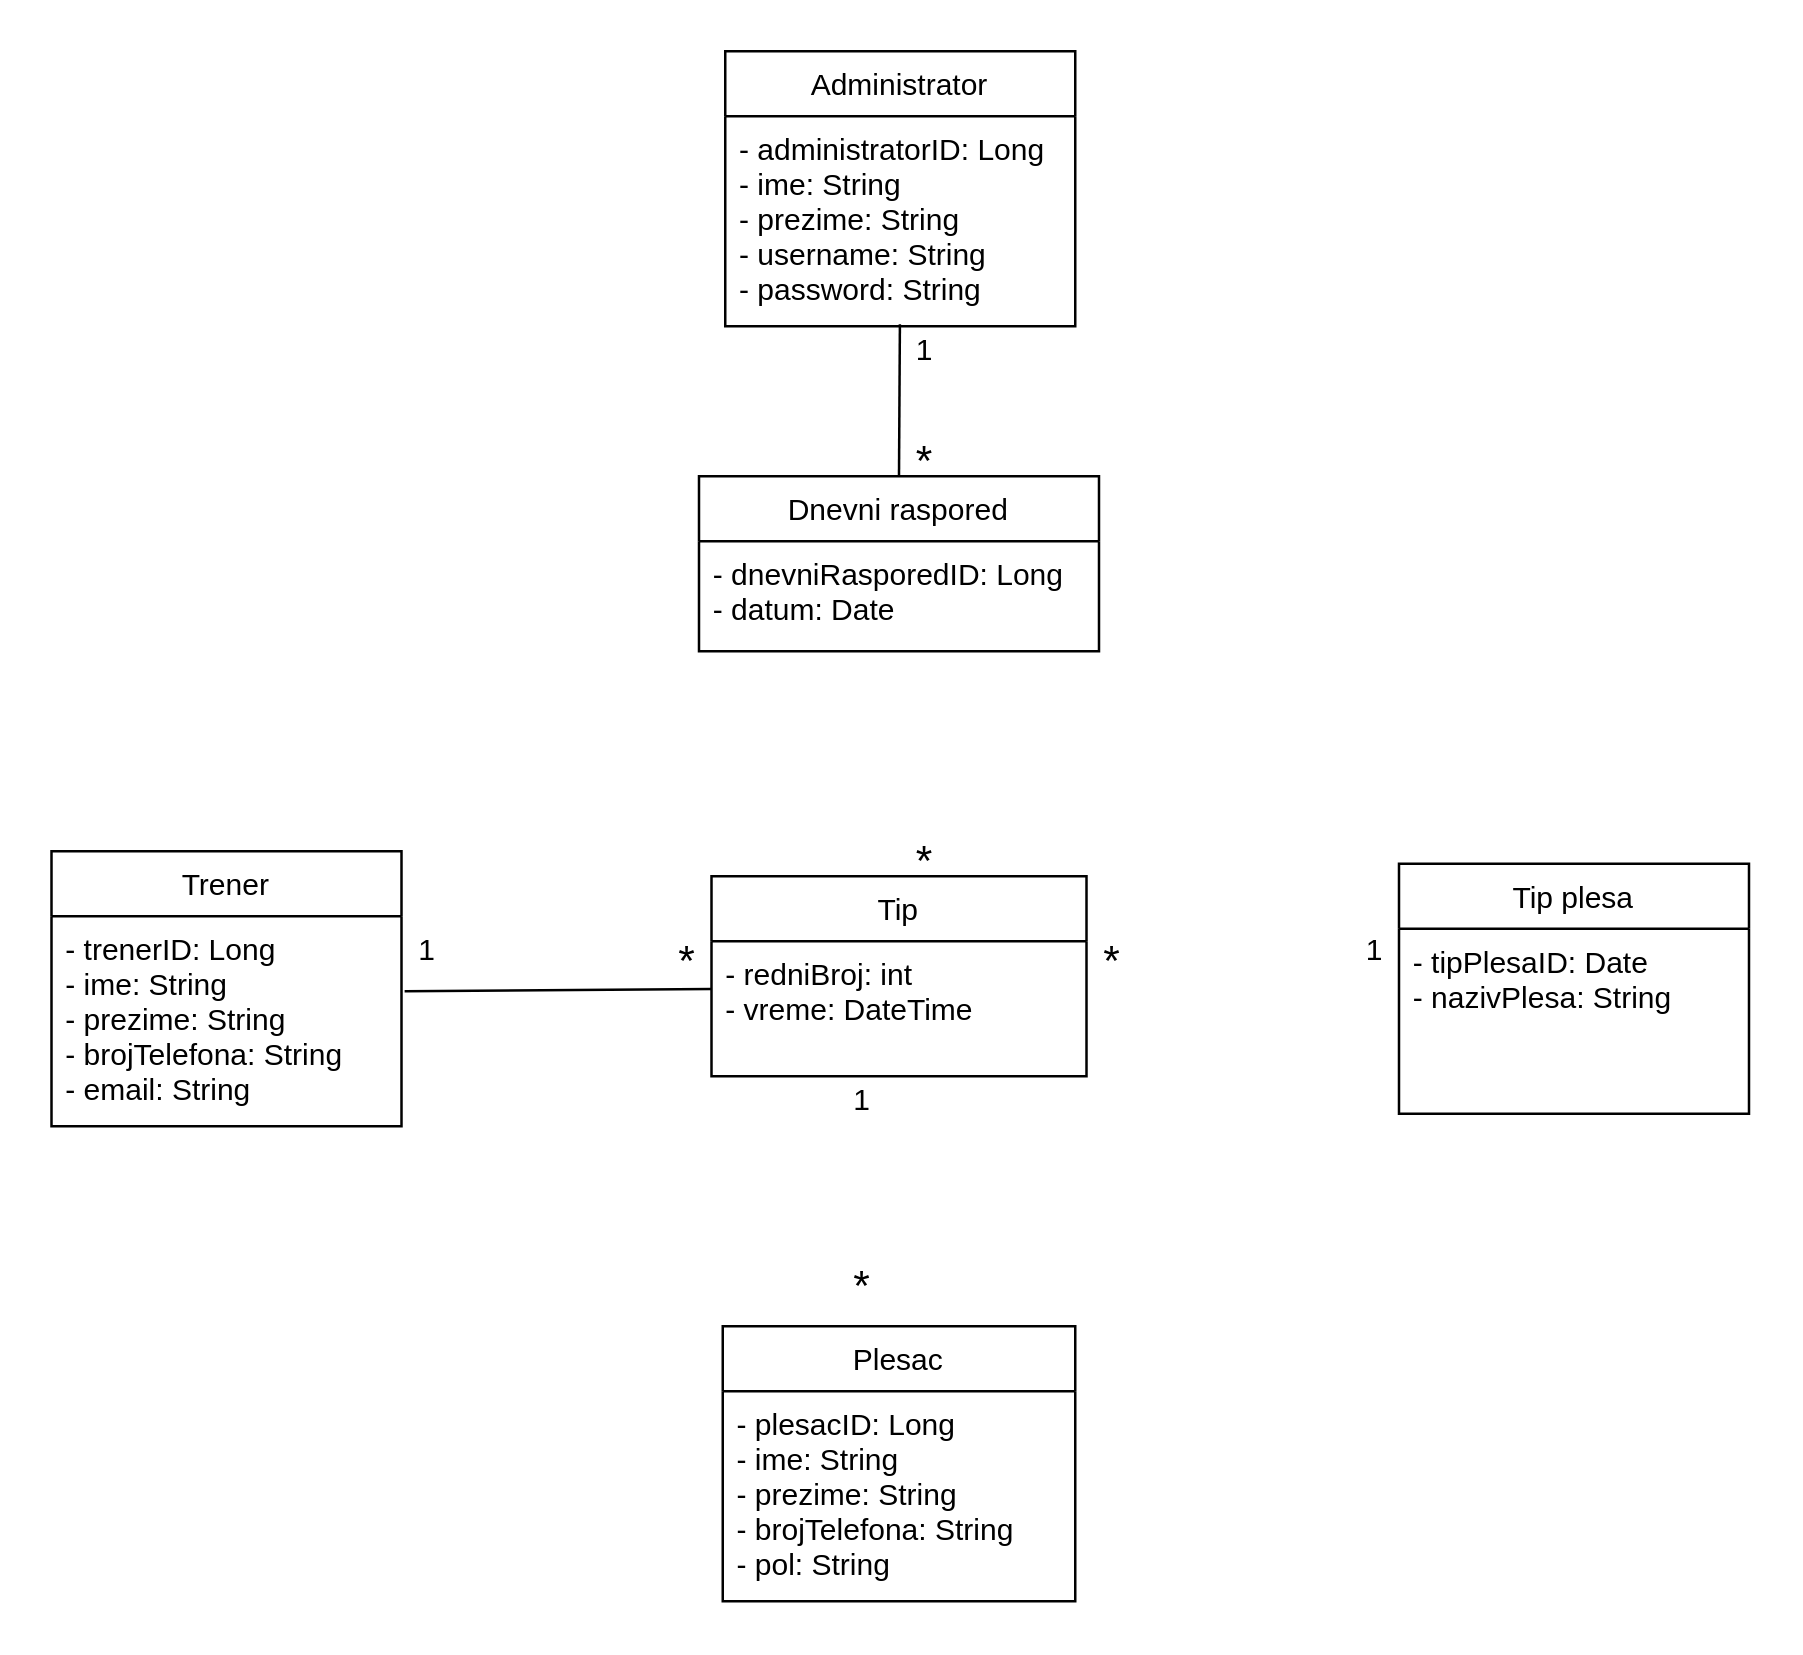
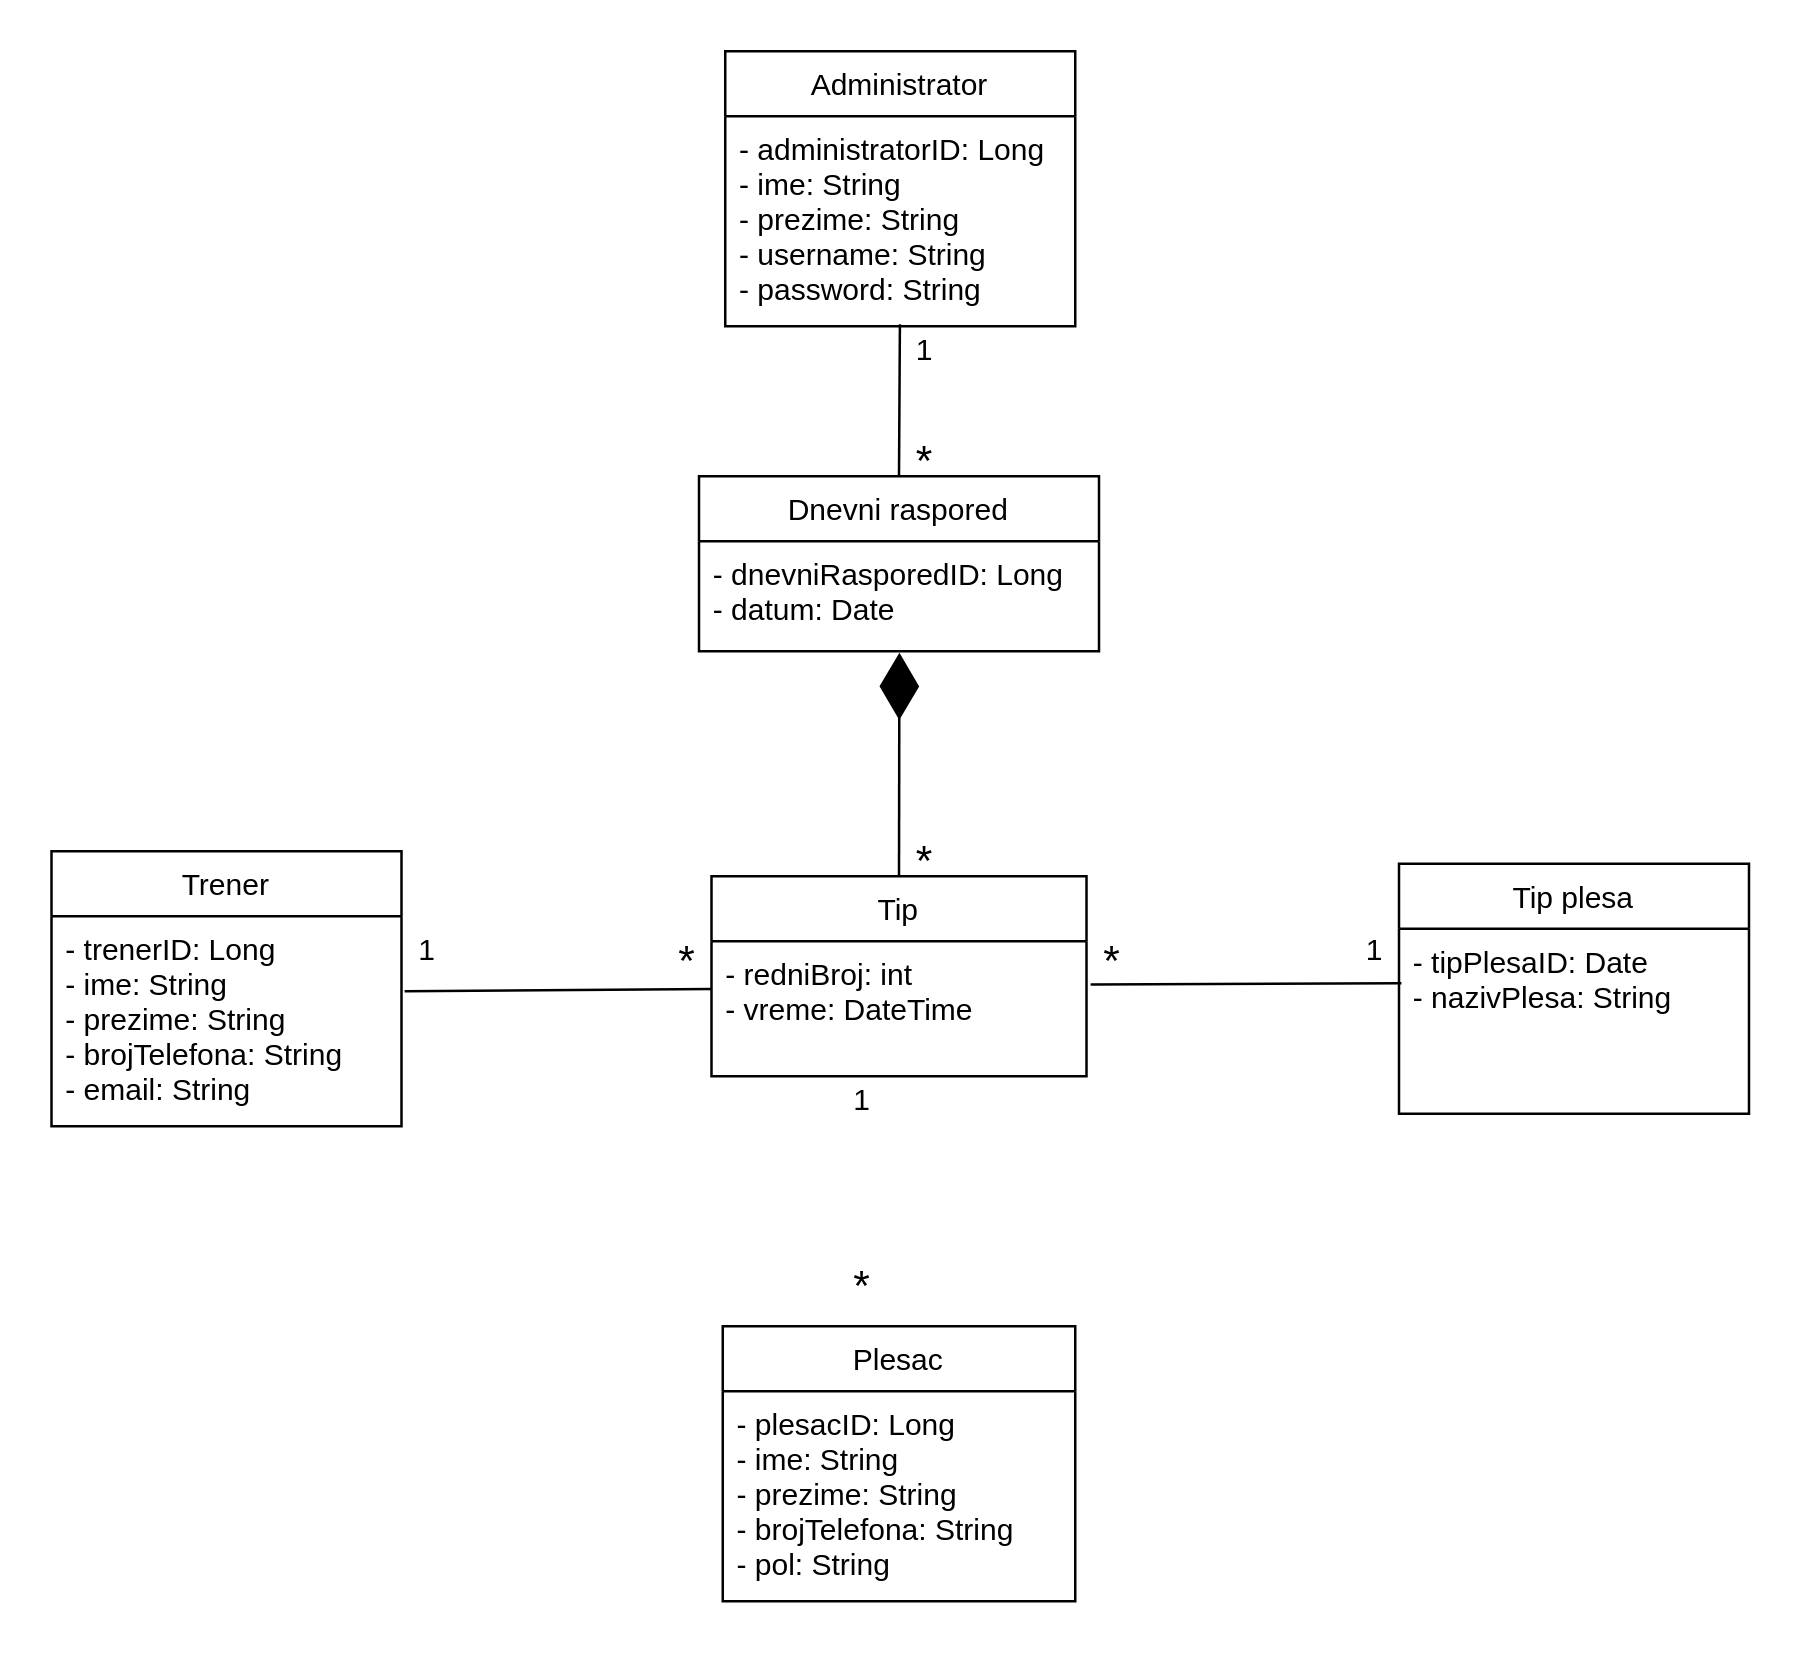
none -> (899, 795)
none -> (1246, 984)
